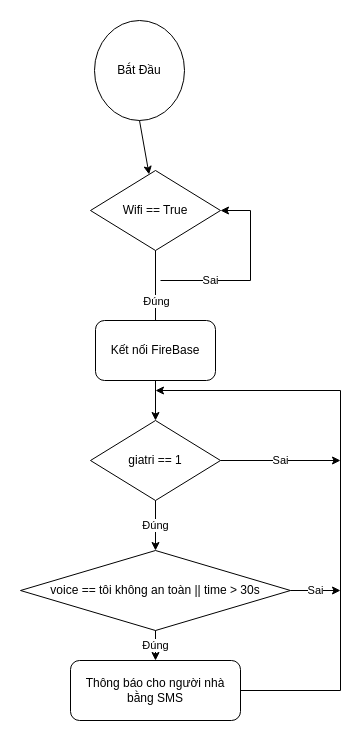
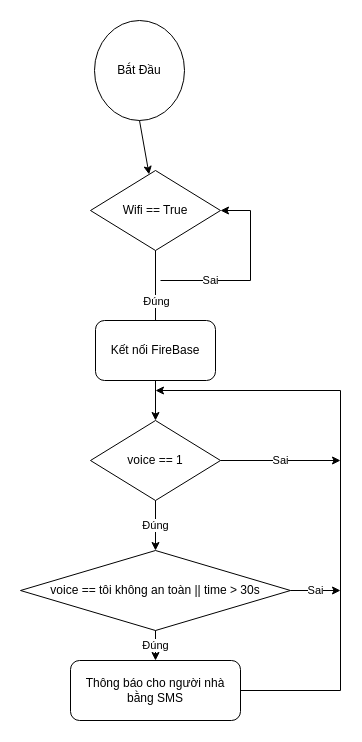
(156, 461) -> (156, 461)
